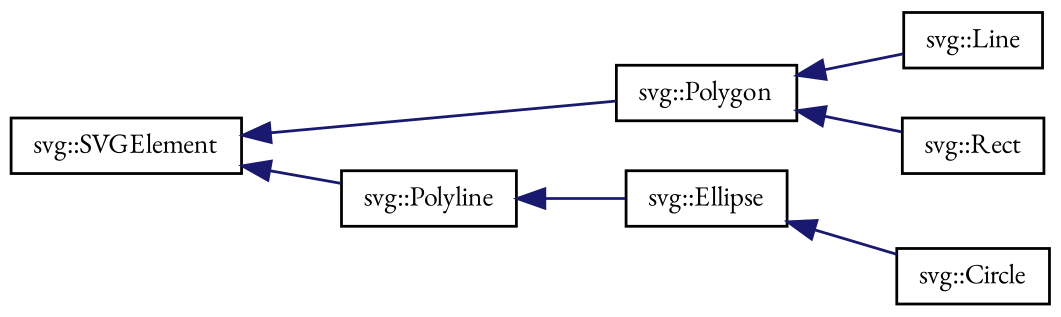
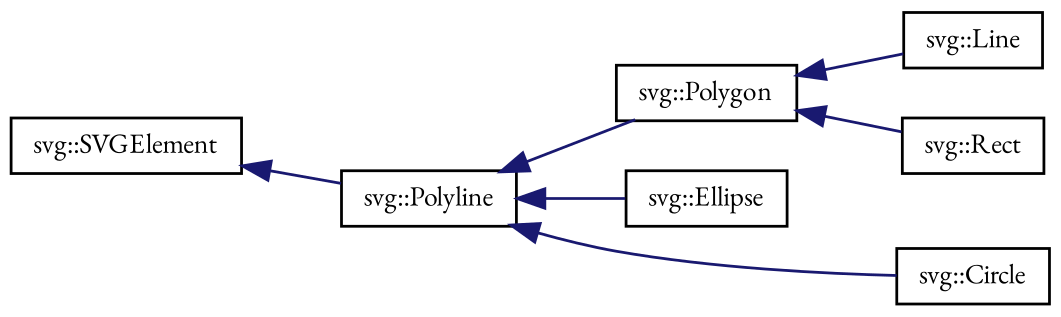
(443, 117) -> (581, 141)
(856, 242) -> (716, 265)
